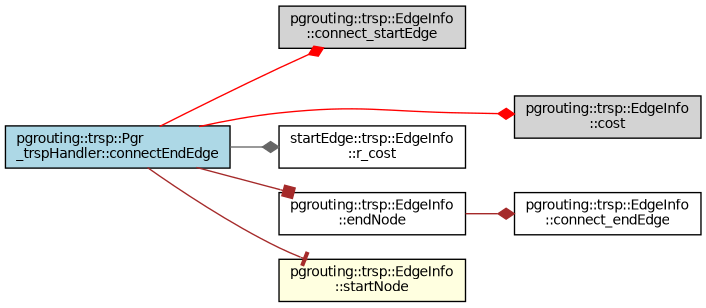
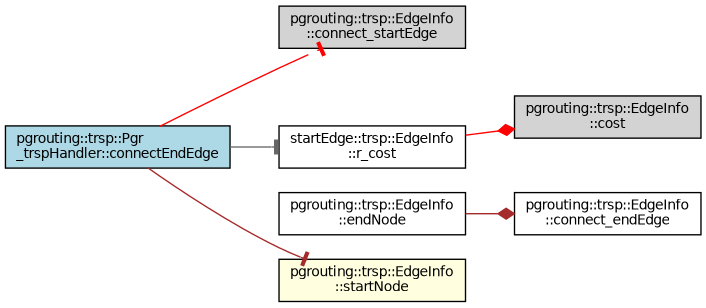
(234, 90) -> (234, 90)
(348, 109) -> (482, 133)
(251, 147) -> (251, 147)
(238, 179) -> none
